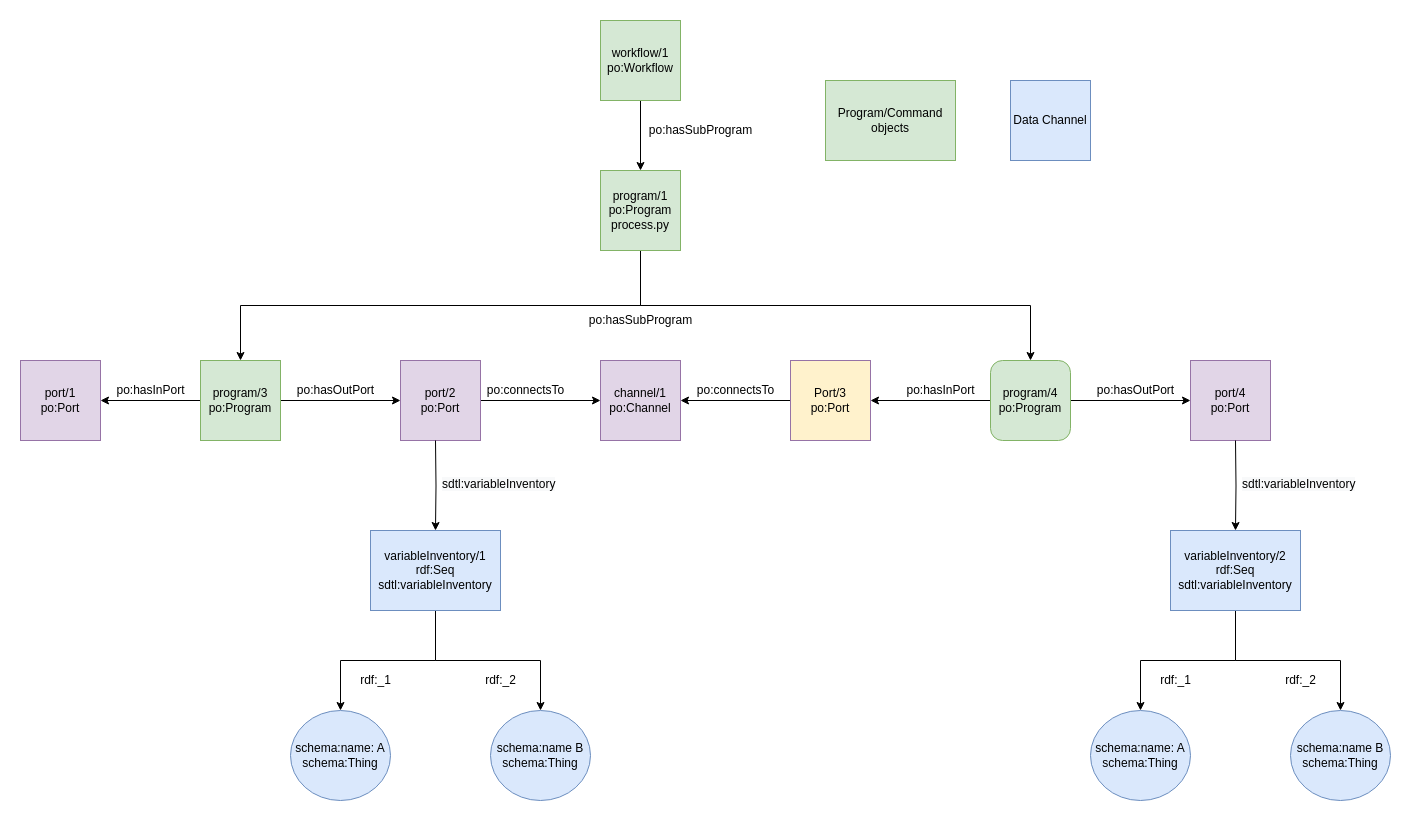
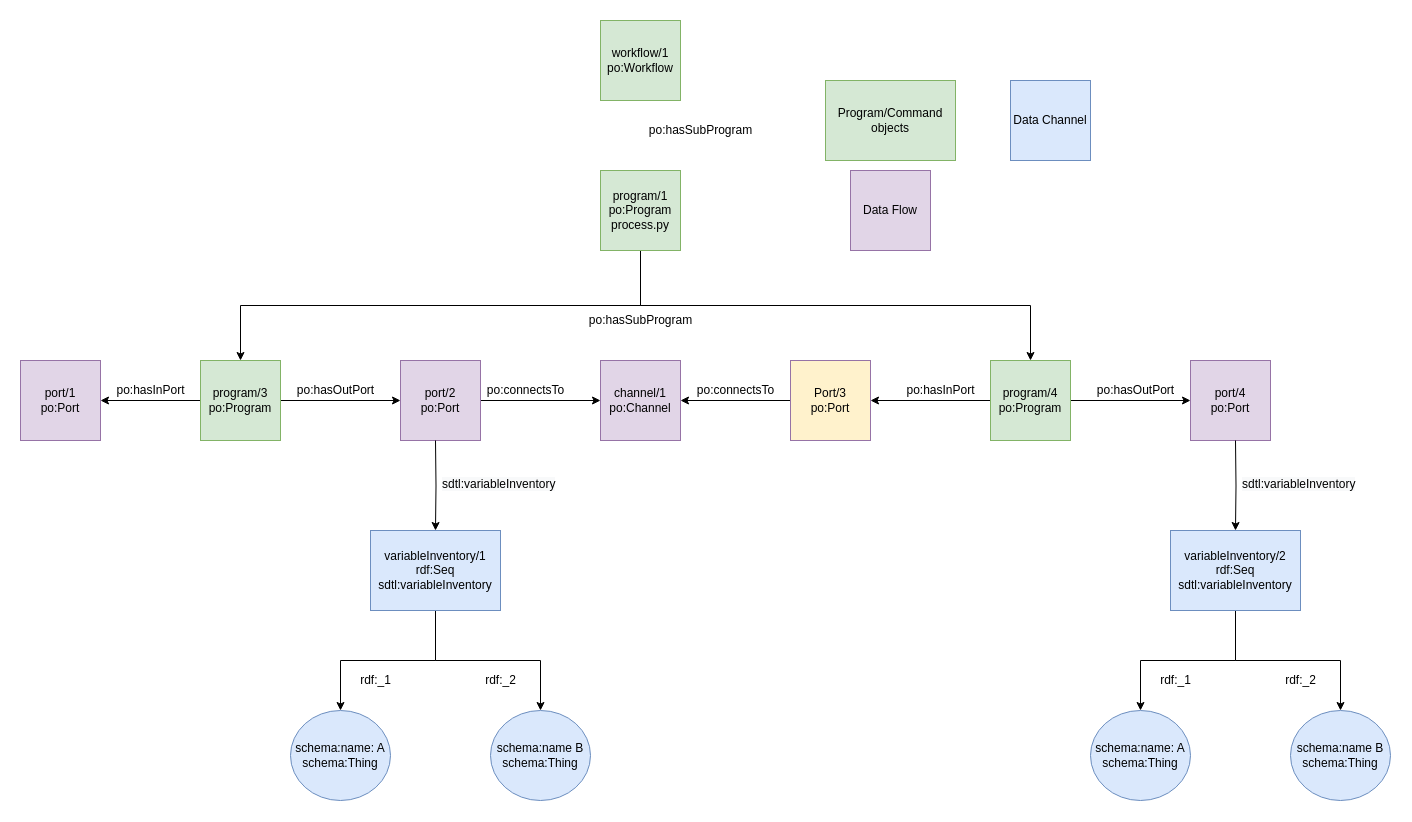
(641, 132) -> none
none -> (891, 211)
(1031, 401) -> (1031, 401)
